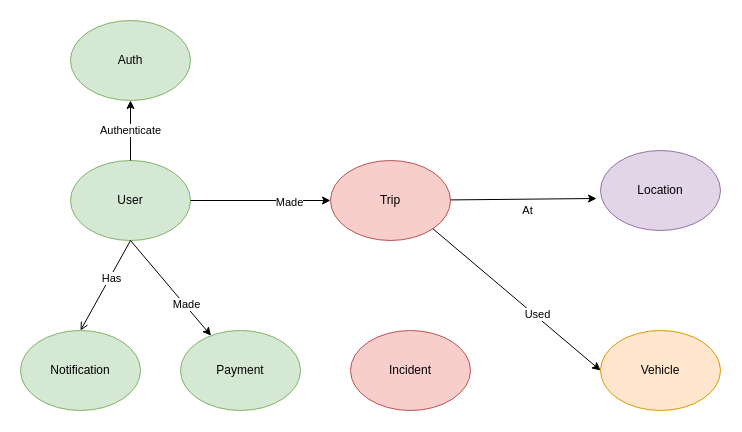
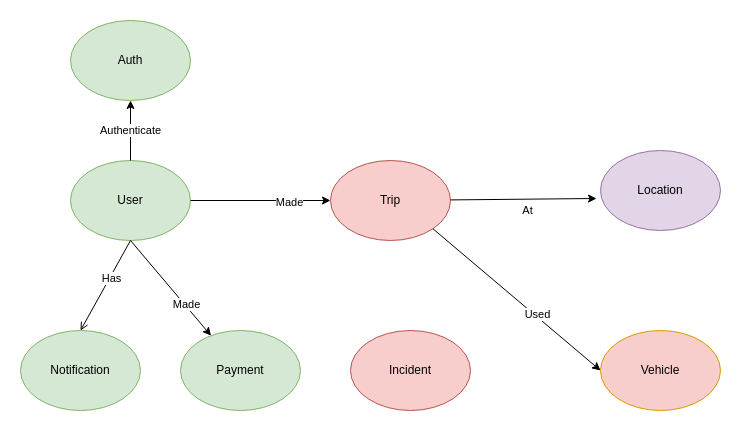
(661, 371) -> (661, 371)
